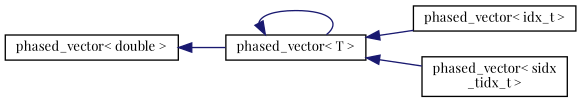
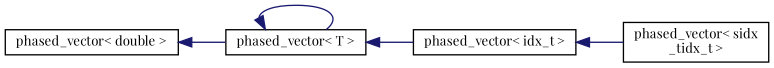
(401, 63) -> (606, 42)
